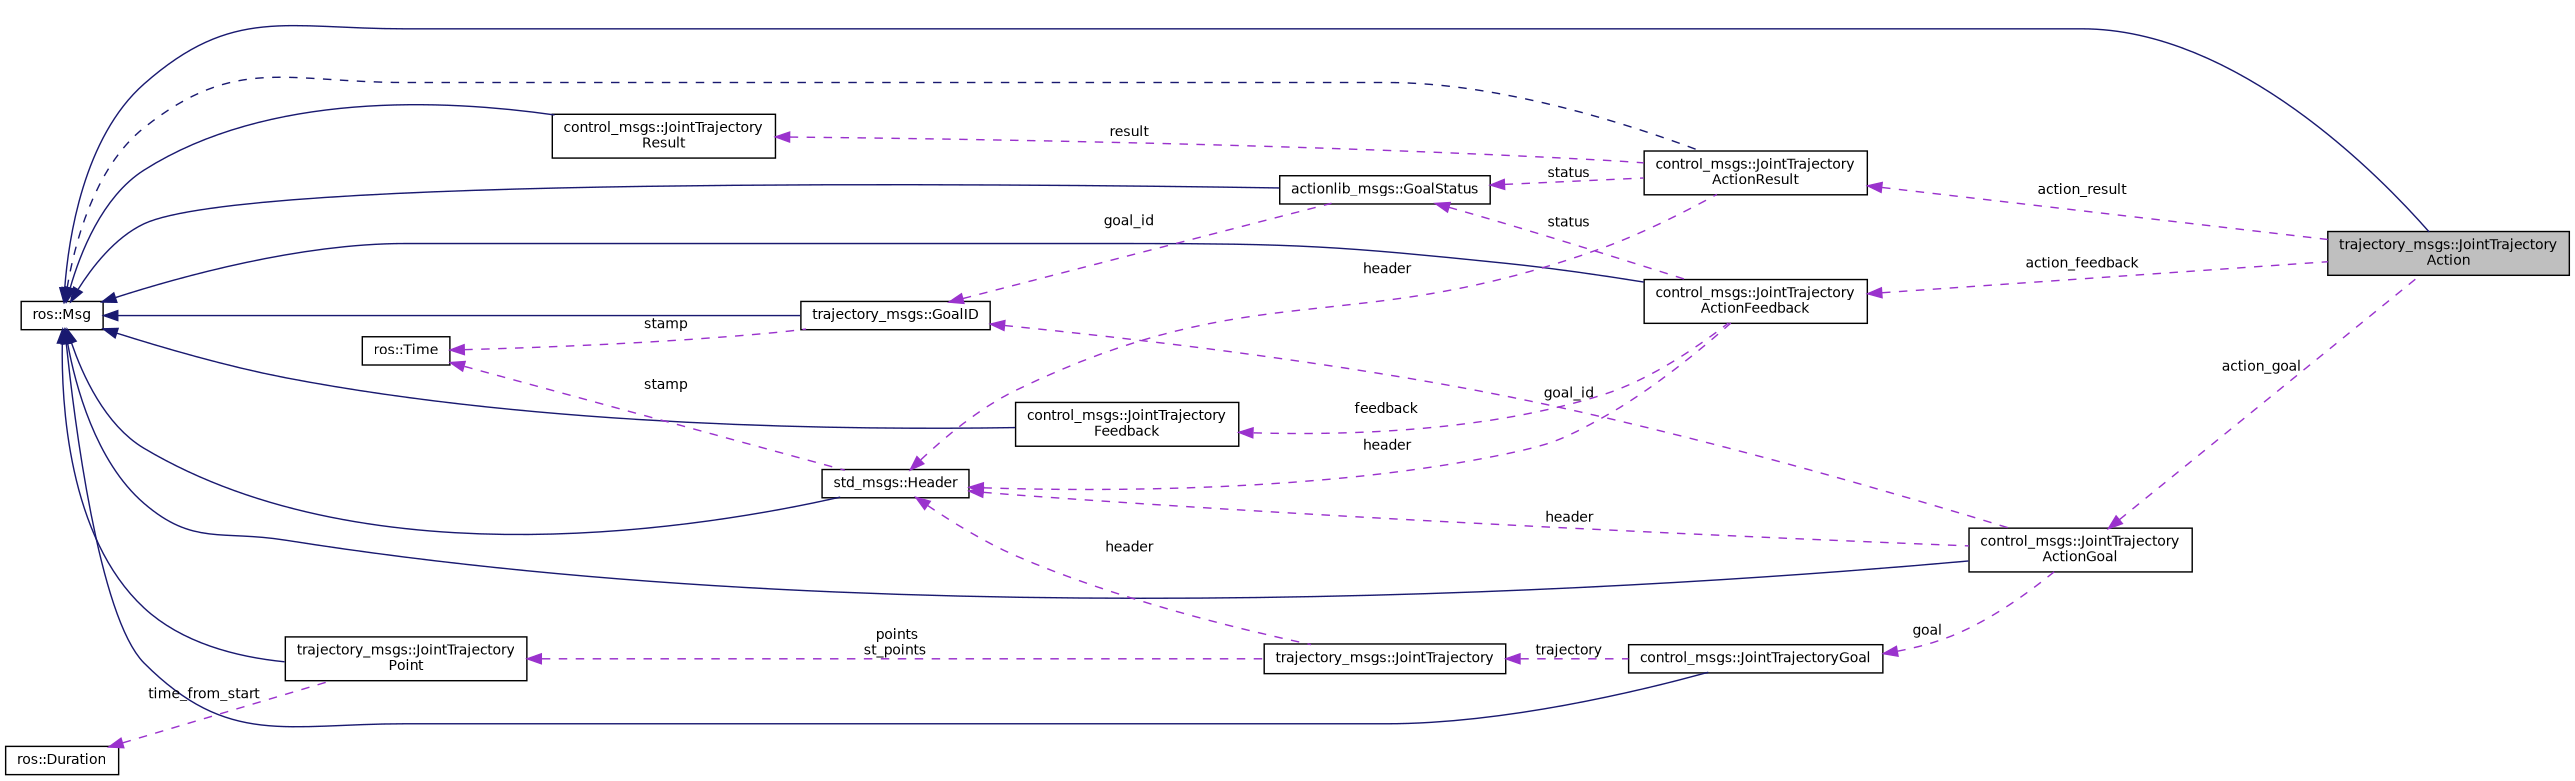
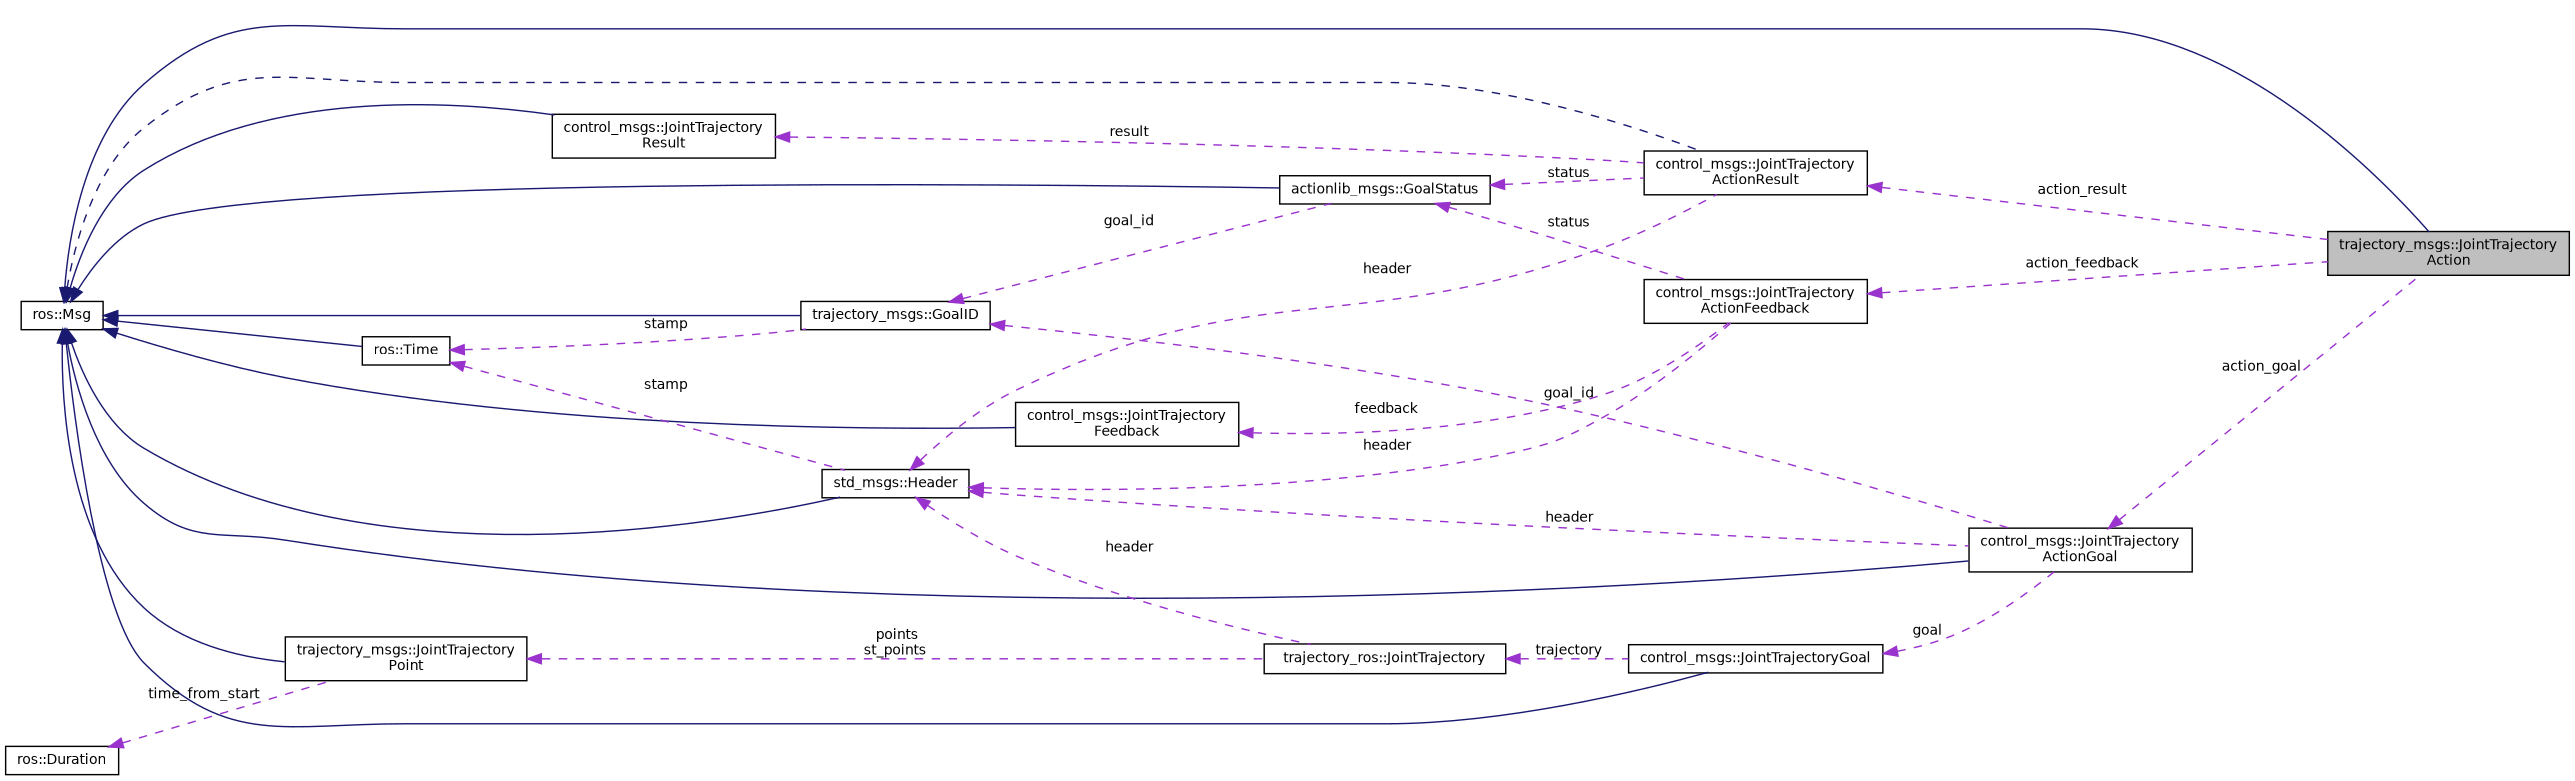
(878, 244) -> (240, 334)
(1385, 659) -> (1385, 659)
